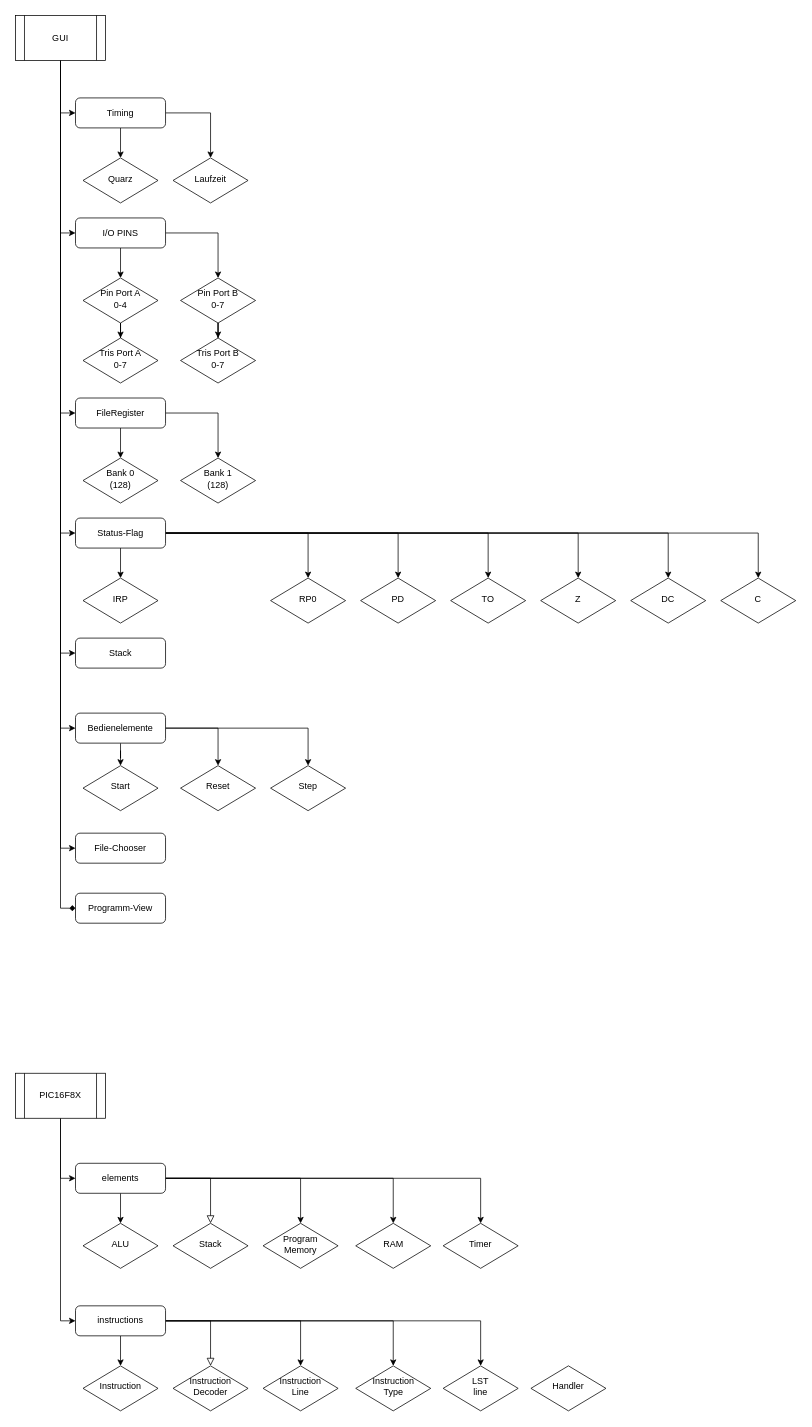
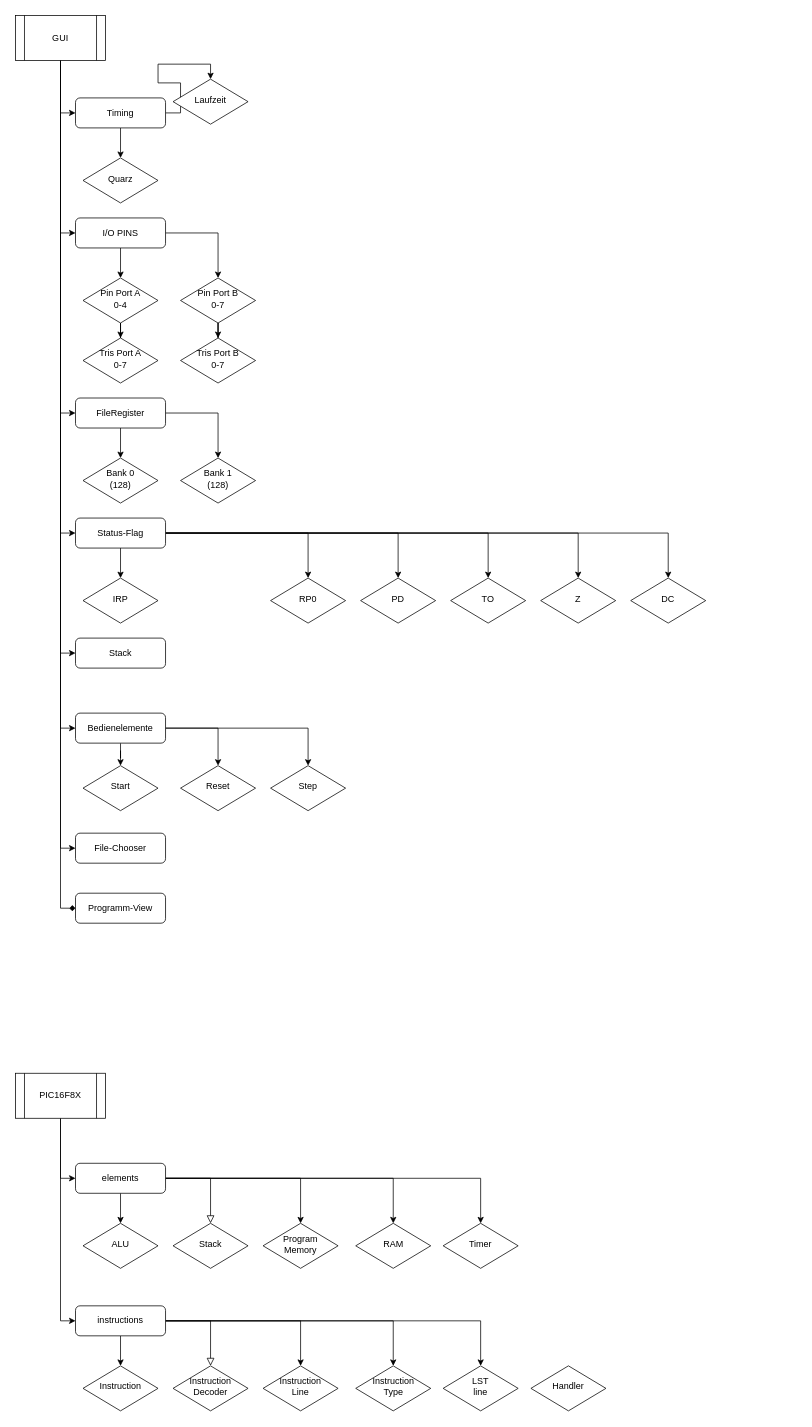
(210, 180) -> (210, 102)
(758, 551) -> none
(758, 600) -> none
